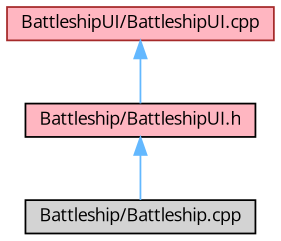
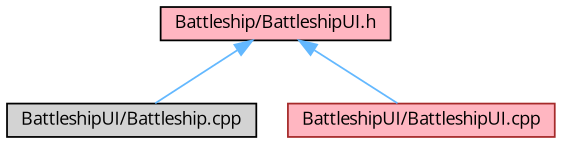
(140, 81) -> (356, 77)
(140, 217) -> (132, 120)
